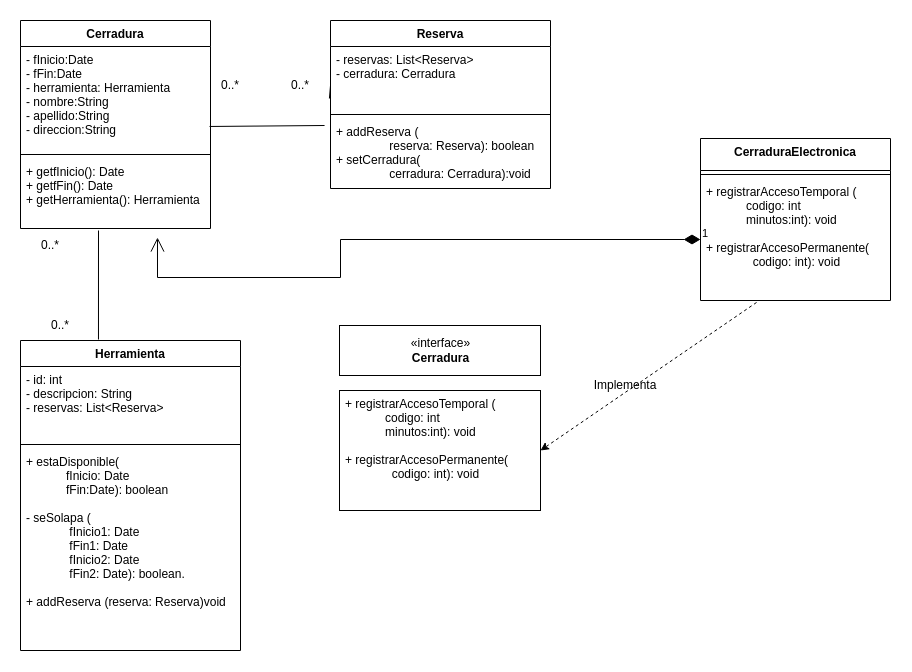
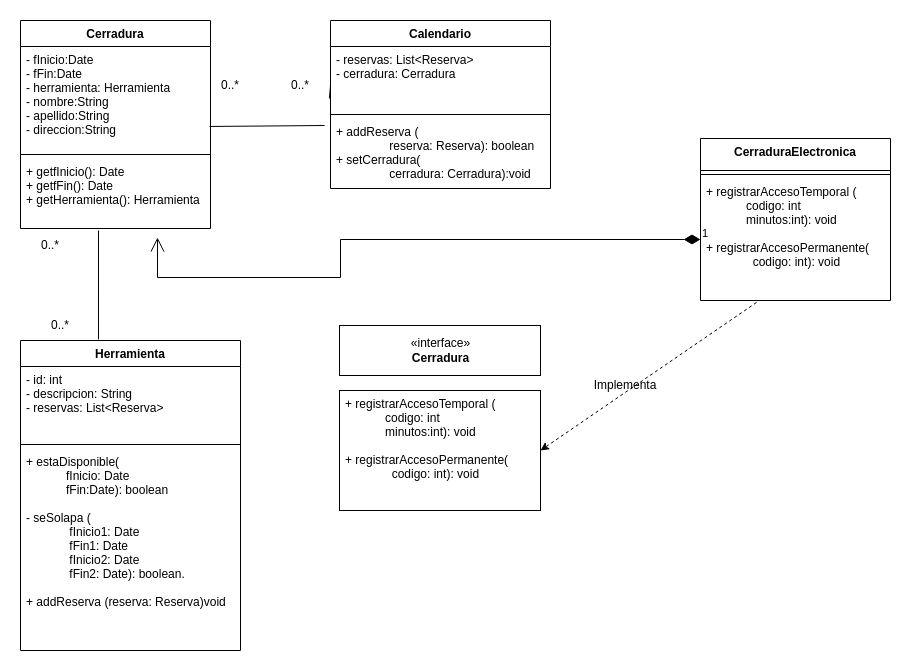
(440, 34) -> (440, 34)
